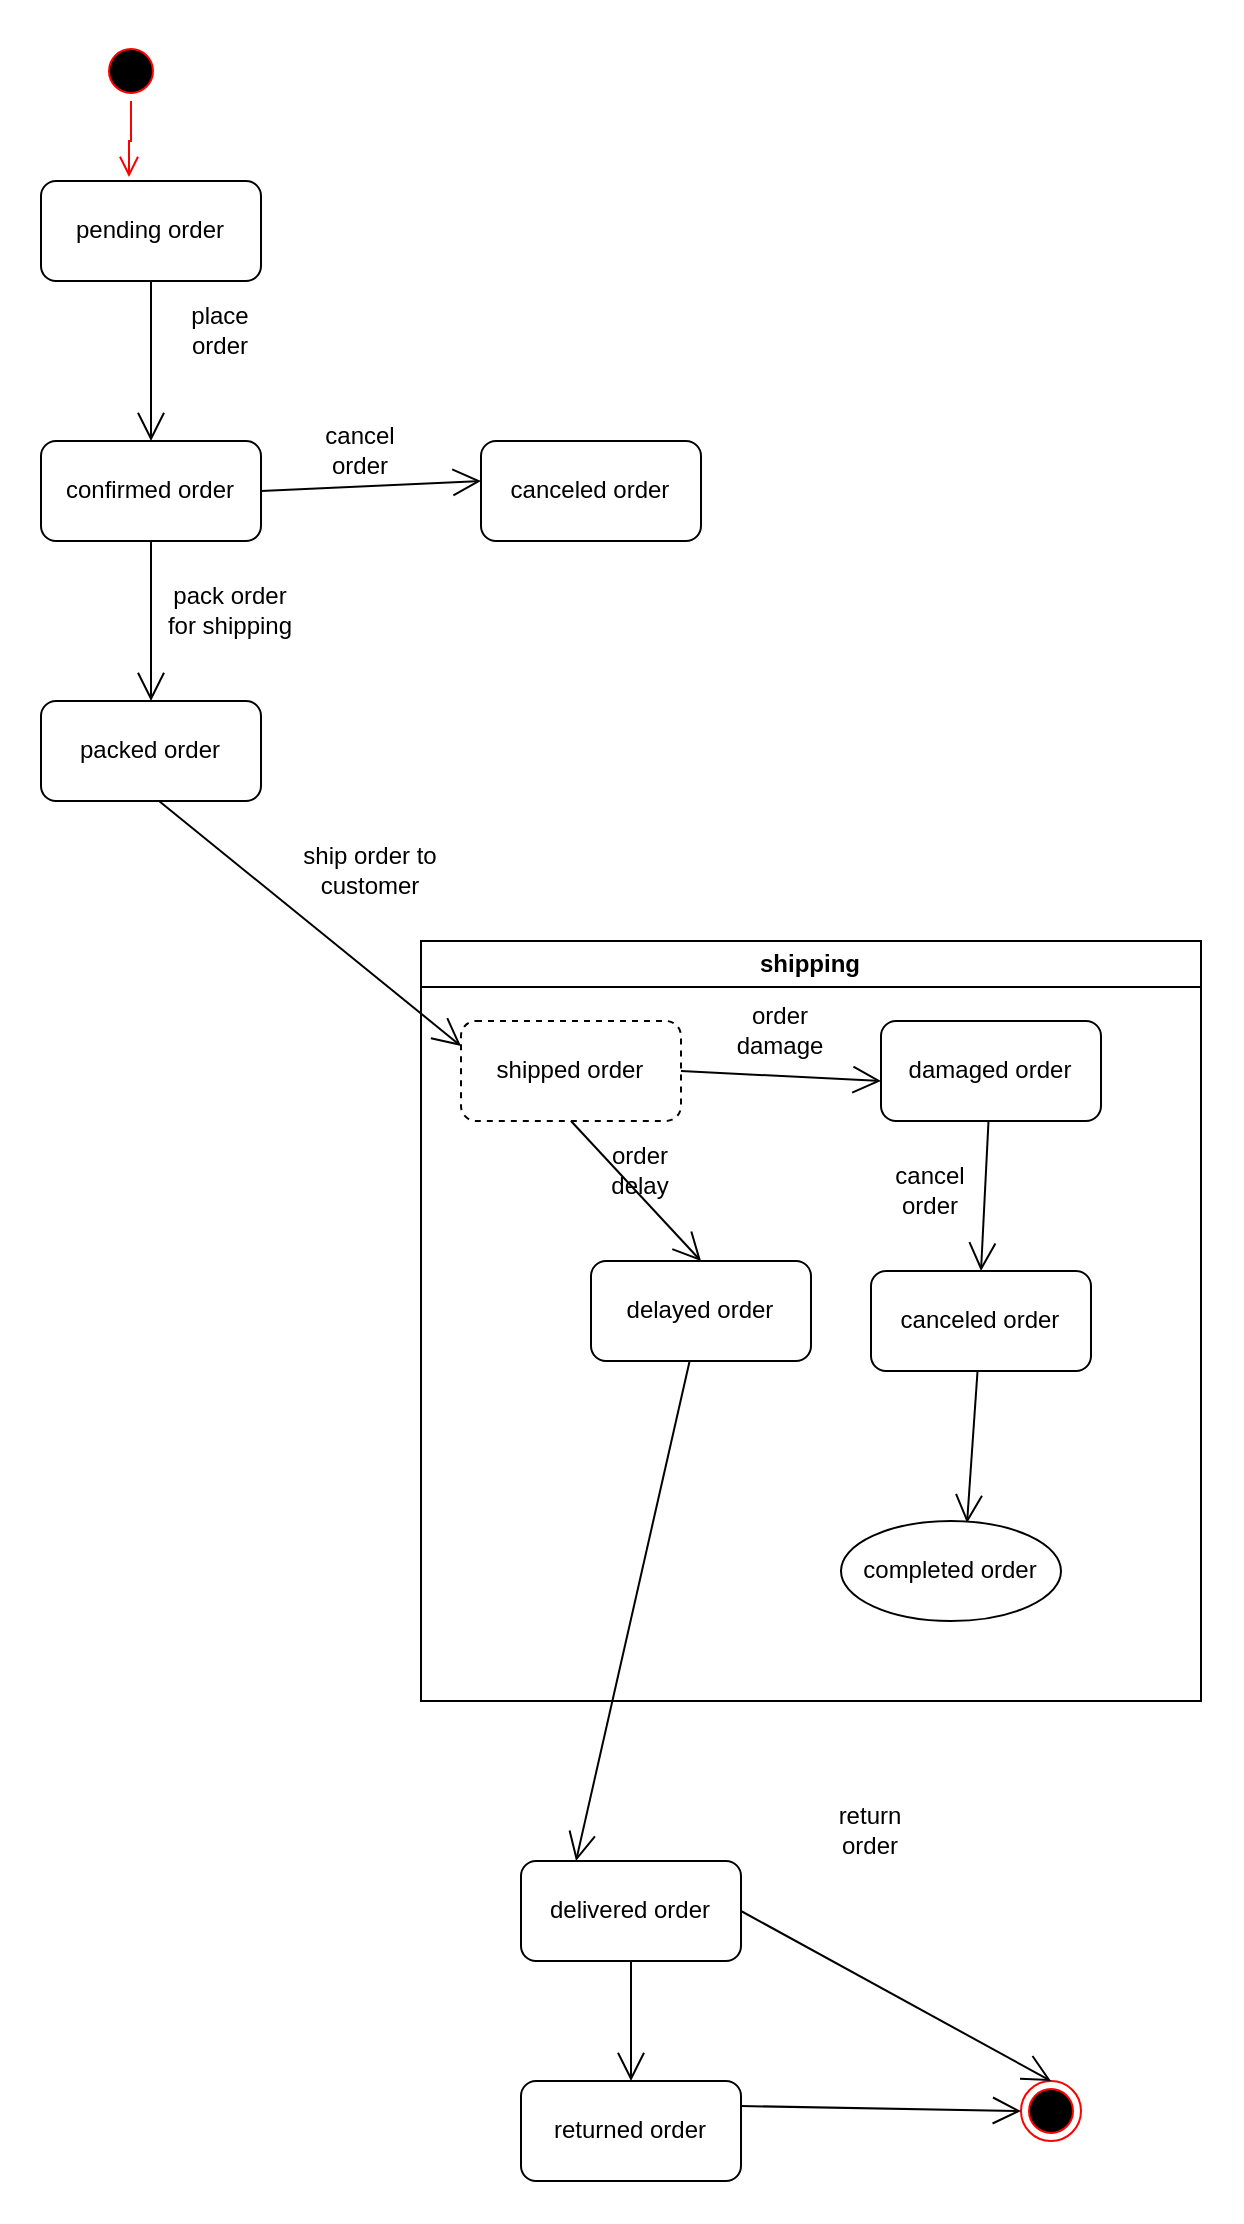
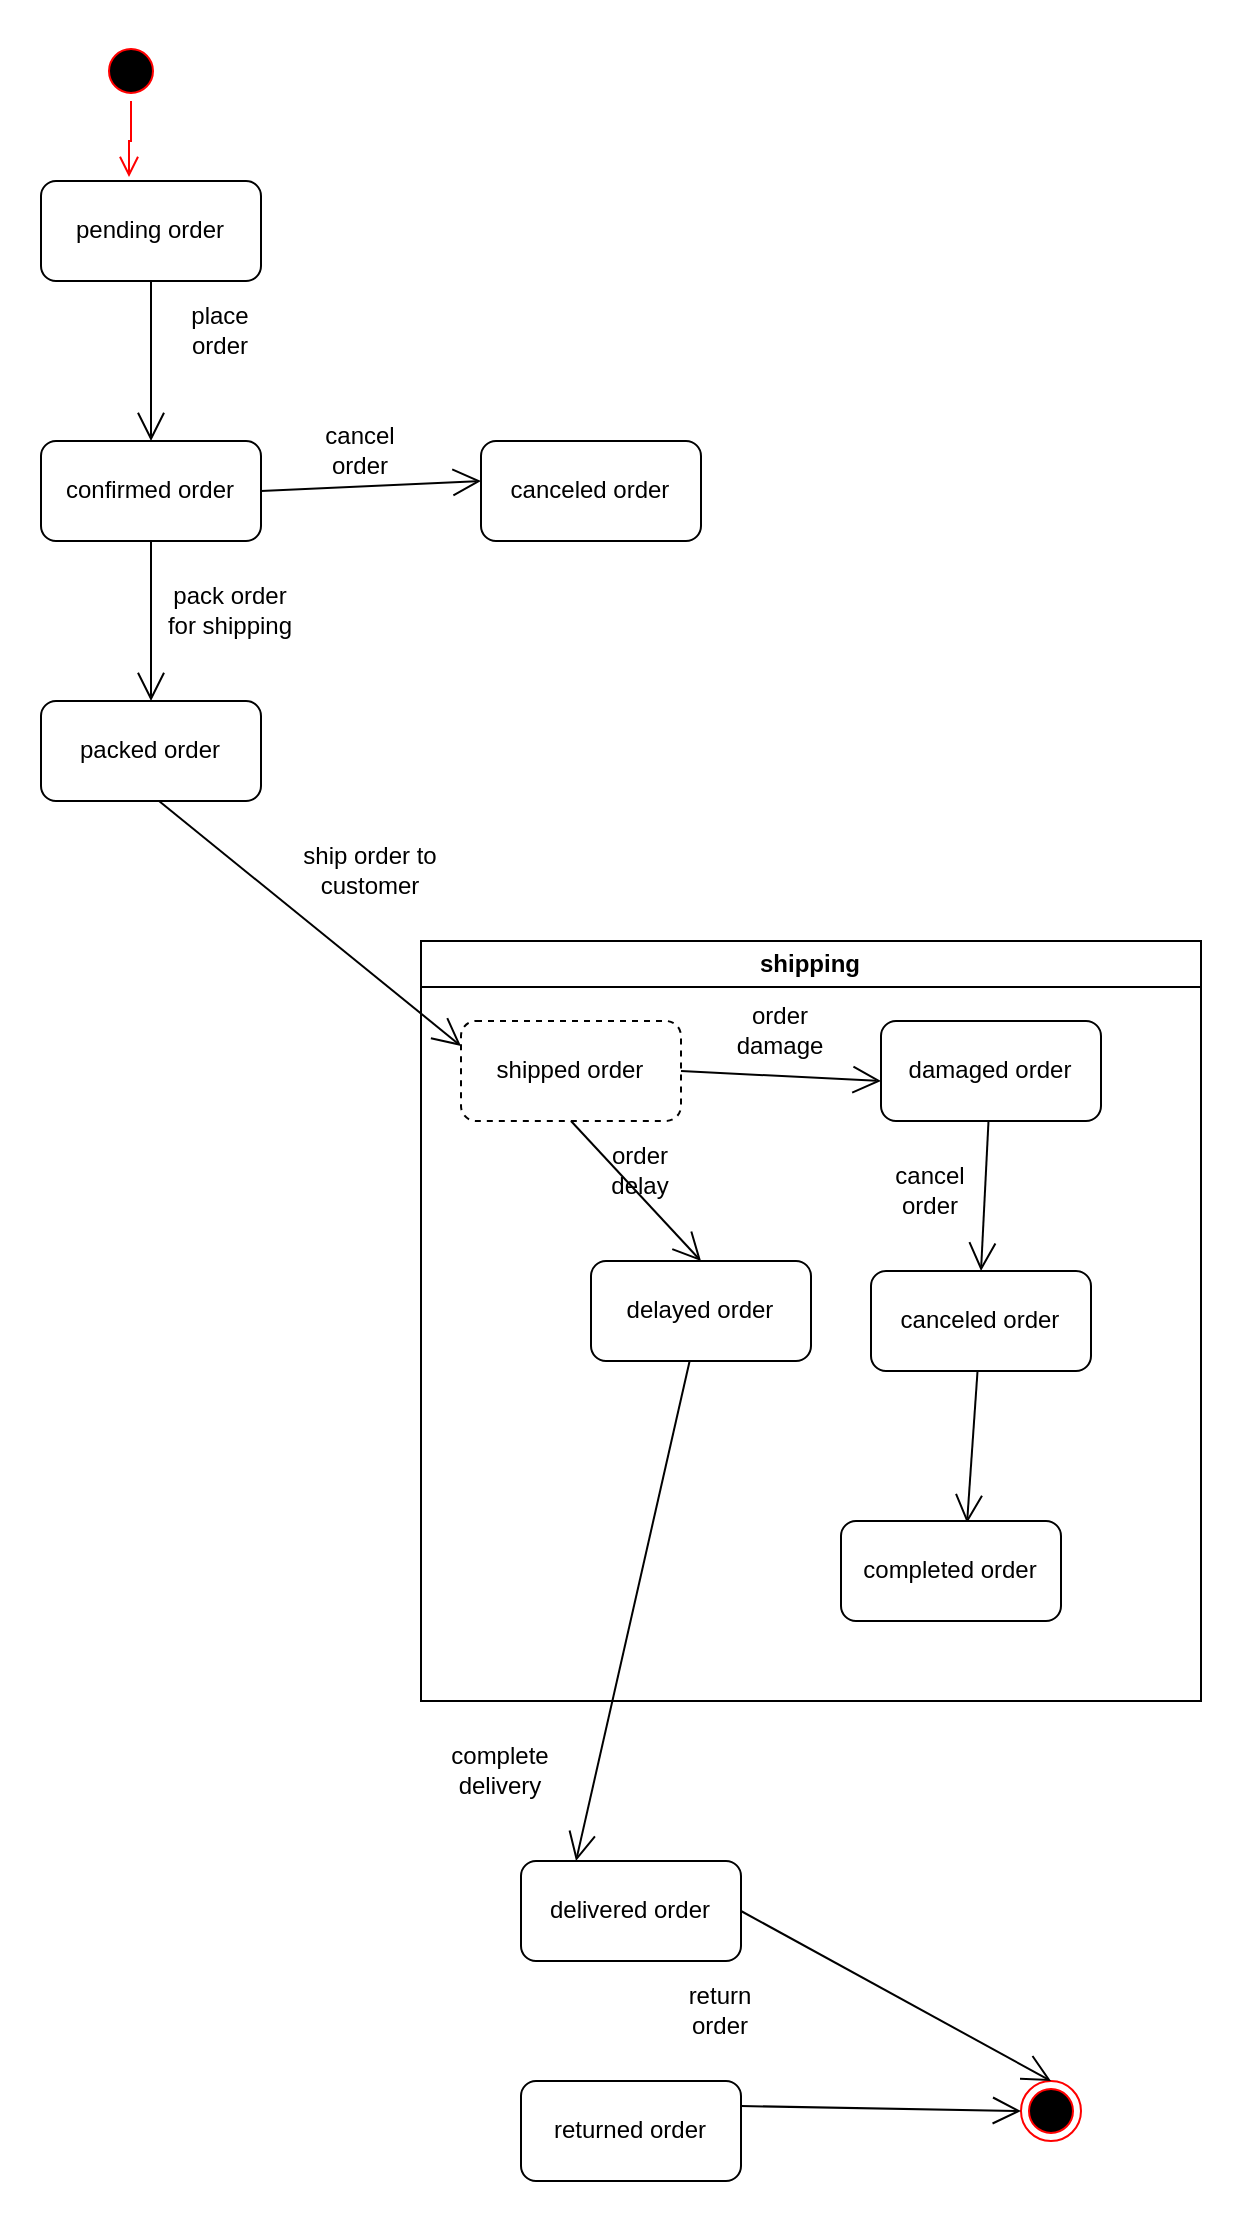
(951, 1571) -> (951, 1571)
none -> (501, 1771)
(871, 1831) -> (721, 2011)
(631, 2018) -> none
